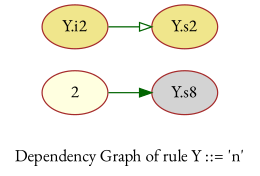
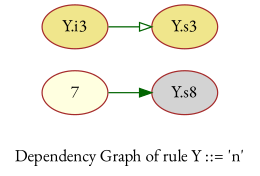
(75, 27) -> (75, 27)
(185, 27) -> (185, 27)
(75, 93) -> (75, 93)
